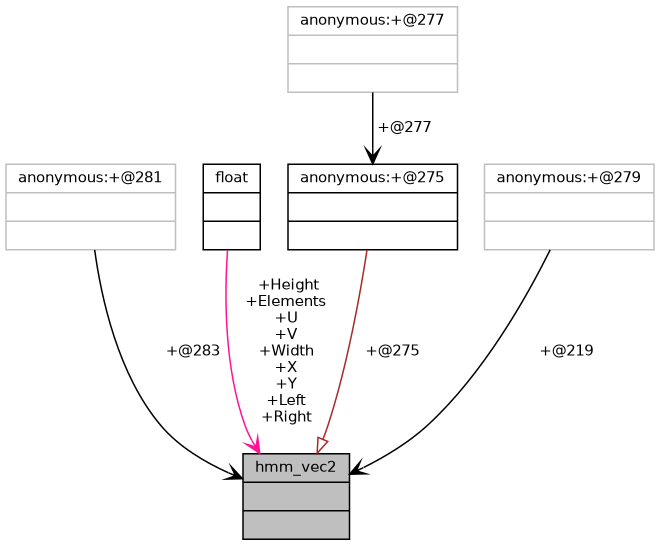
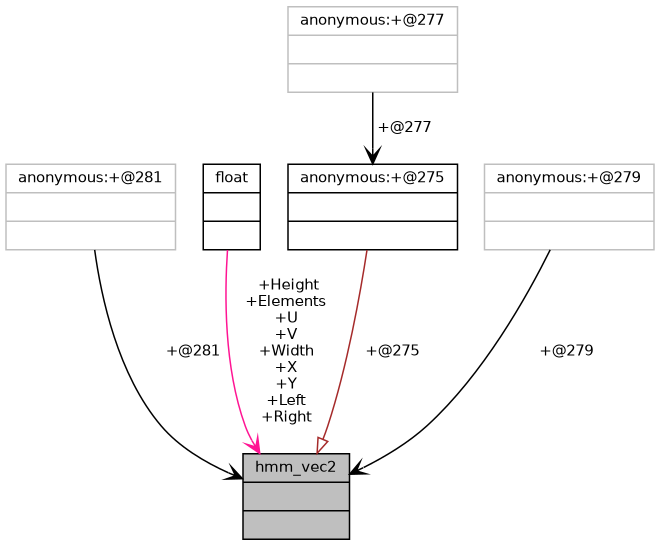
(191, 352) -> (191, 352)
(565, 352) -> (565, 352)
